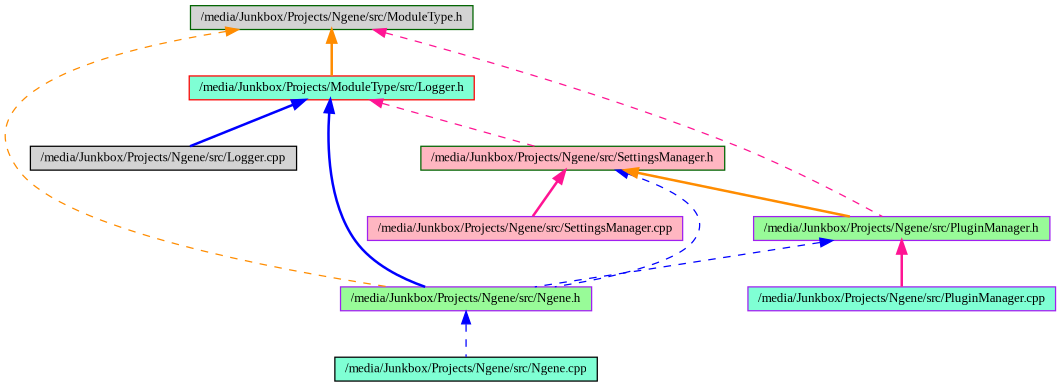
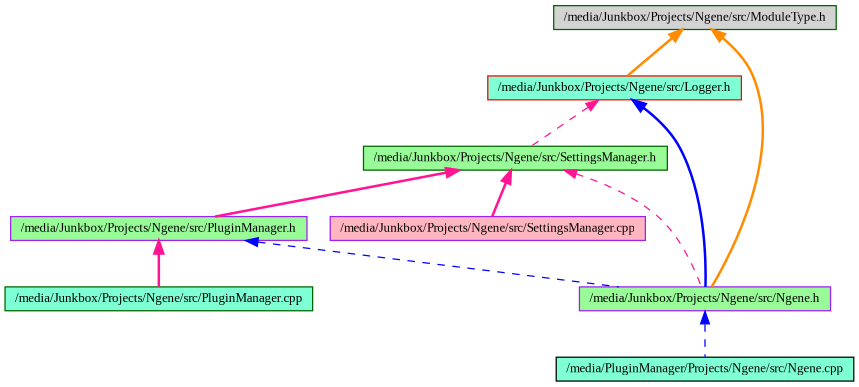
(332, 88) -> (615, 88)
(640, 110) -> none
(163, 158) -> none
(573, 158) -> (515, 158)
(744, 195) -> (331, 195)
(58, 200) -> (760, 161)
(678, 253) -> (654, 213)
(902, 299) -> (159, 299)
(466, 369) -> (705, 369)
